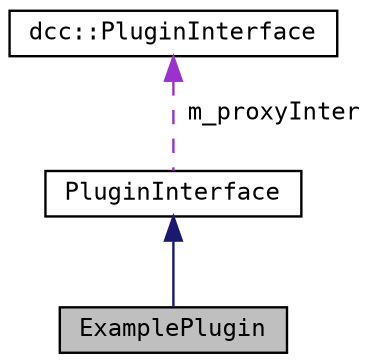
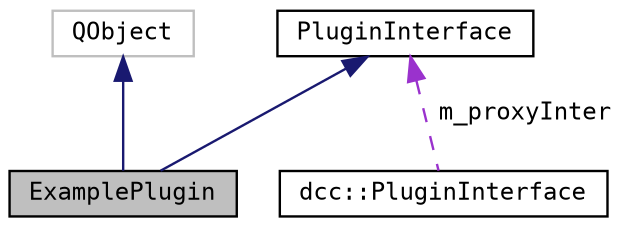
none -> (123, 33)
(173, 126) -> (427, 126)
